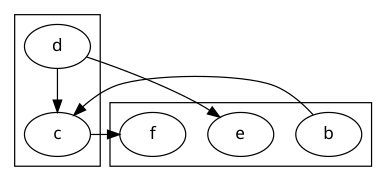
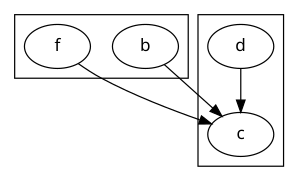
(99, 134) -> (137, 95)
(241, 134) -> none
